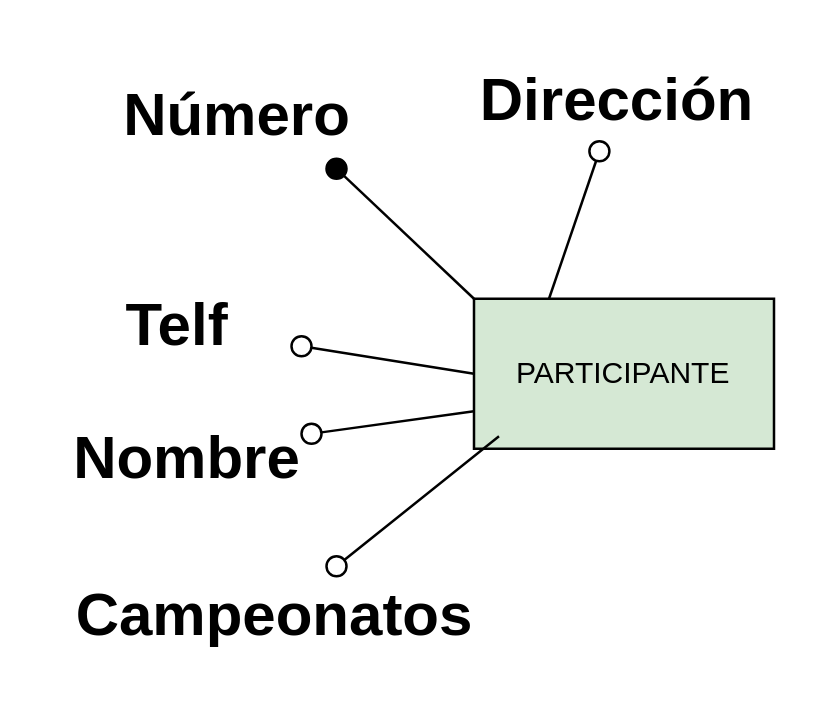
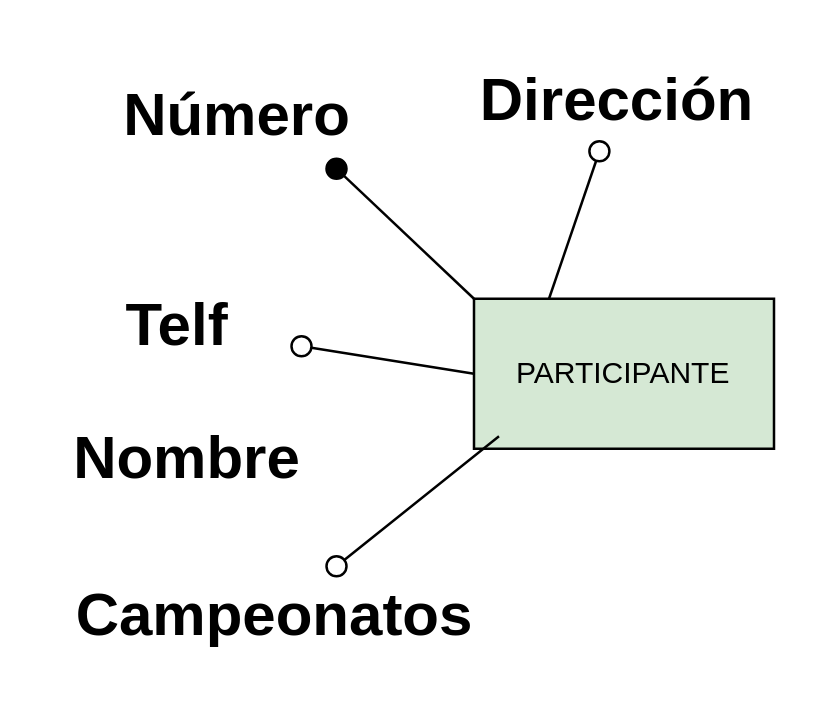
(396, 422) -> none
